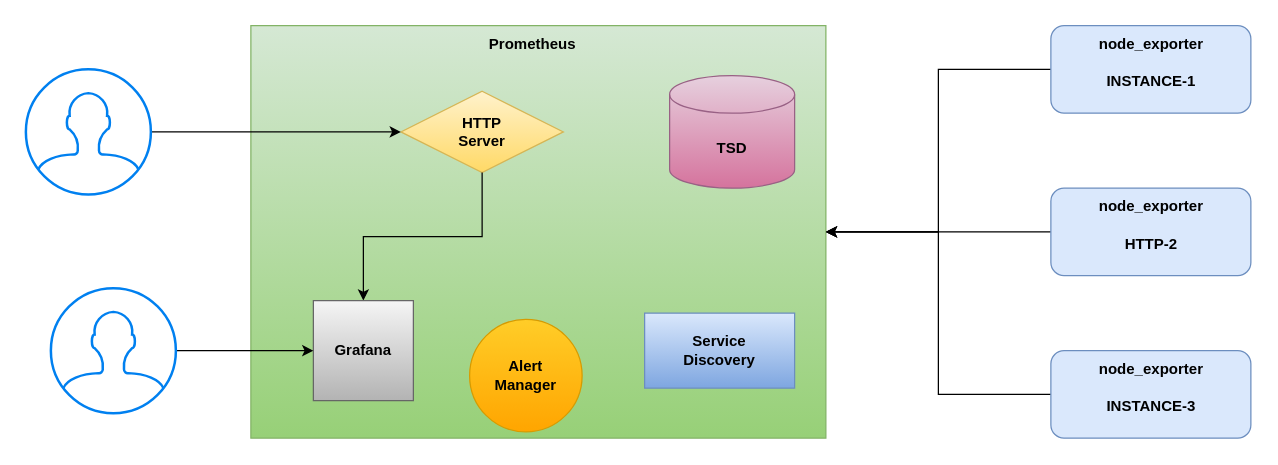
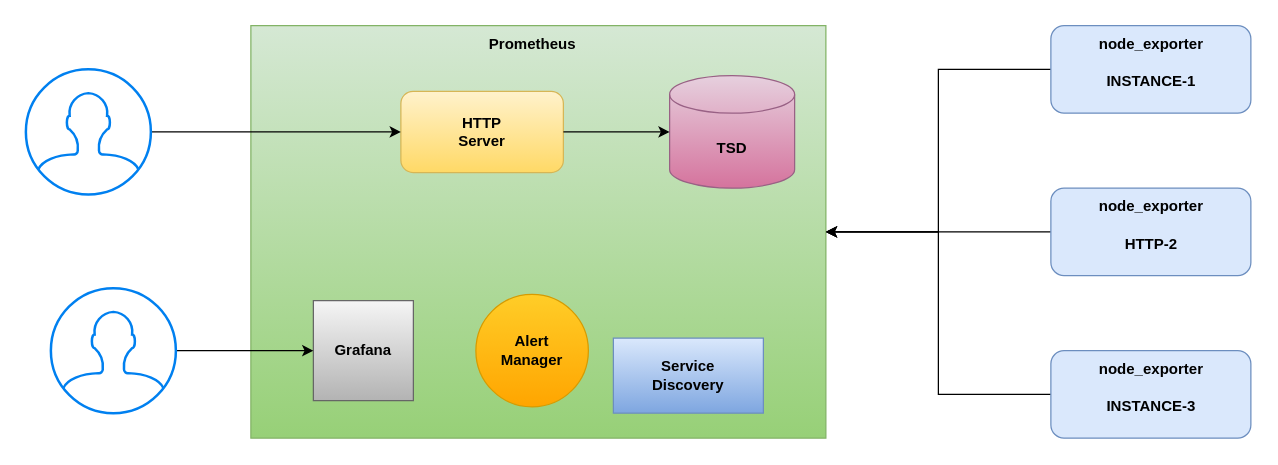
(482, 132) -> (482, 132)
(427, 237) -> (612, 132)
(719, 351) -> (688, 376)
(526, 376) -> (532, 351)
